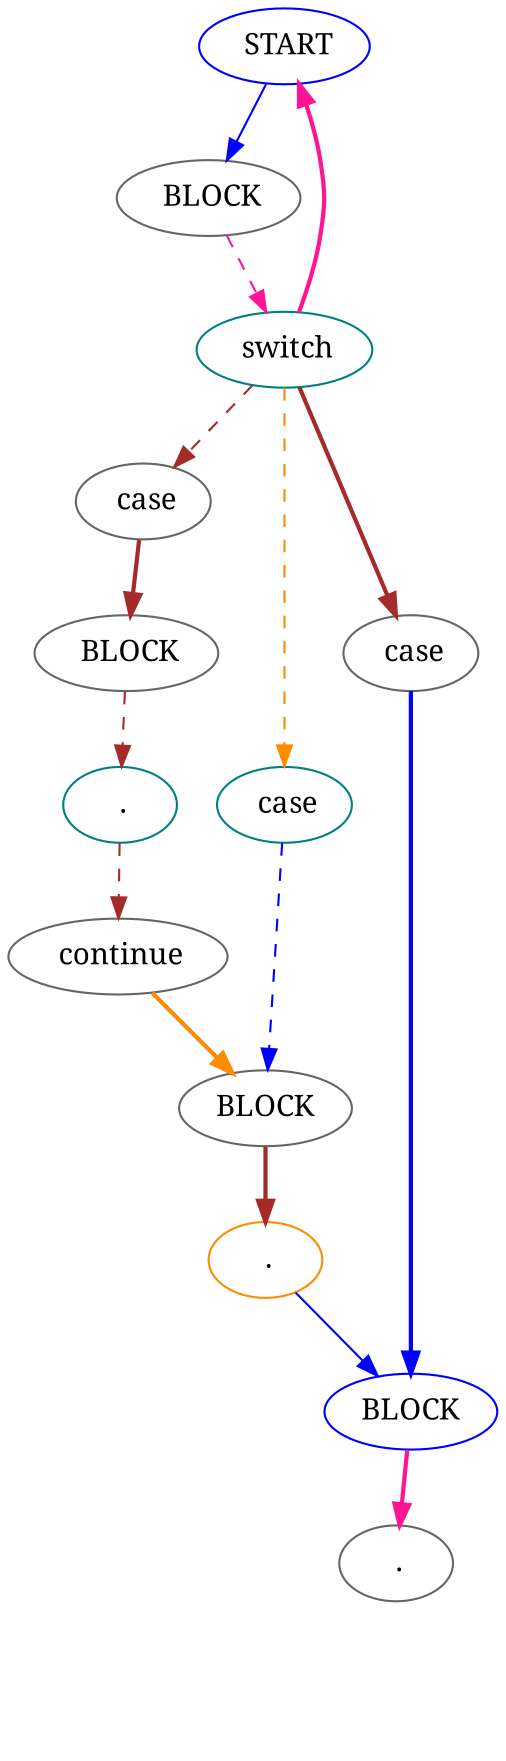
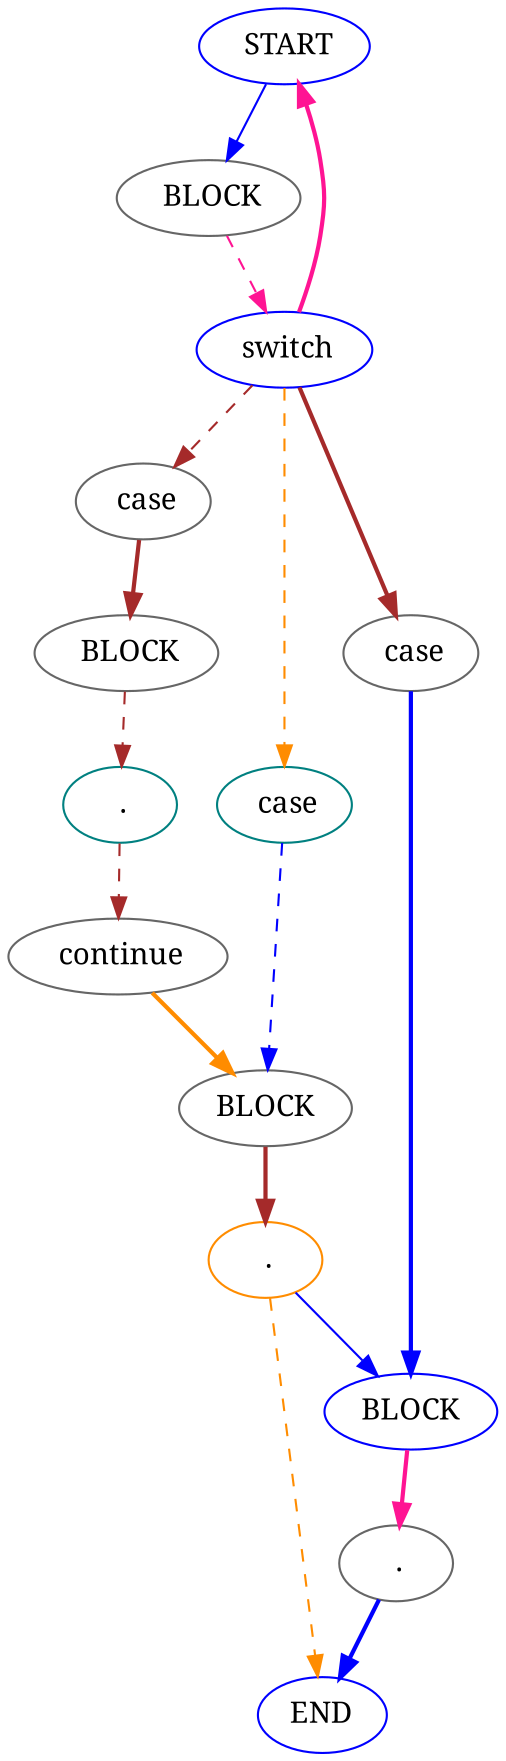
(284, 350) -> (284, 350)
none -> (322, 1715)
